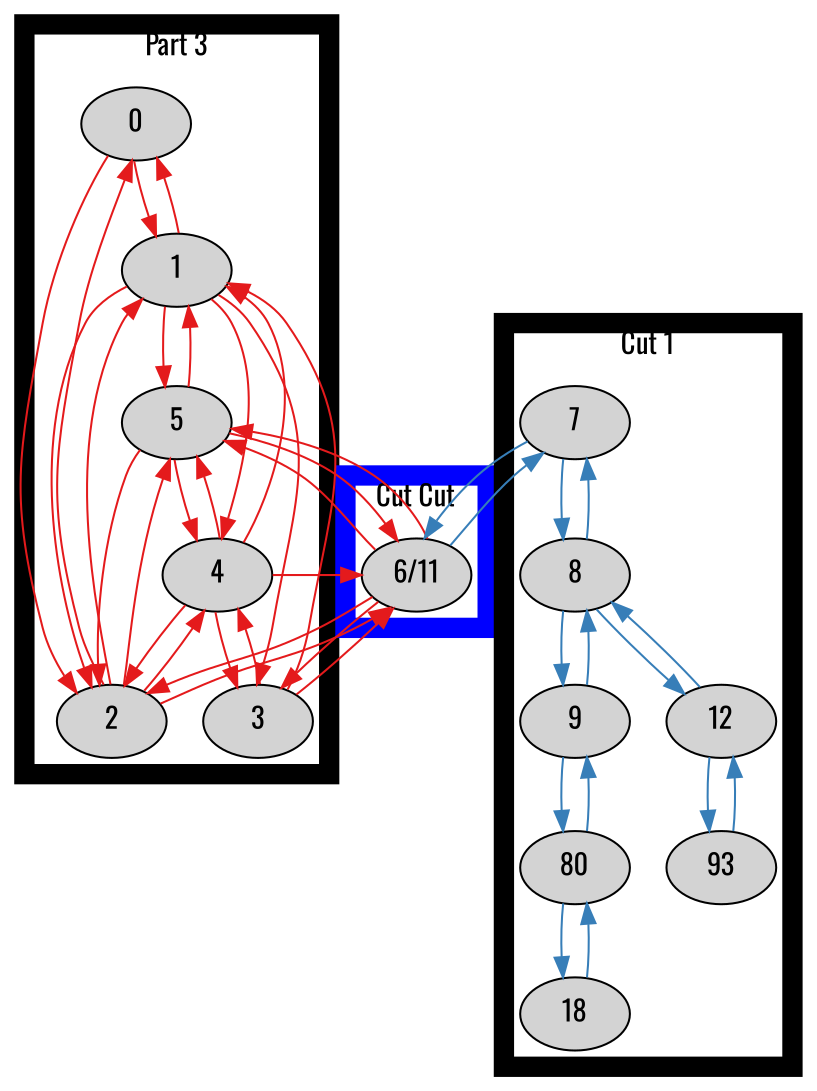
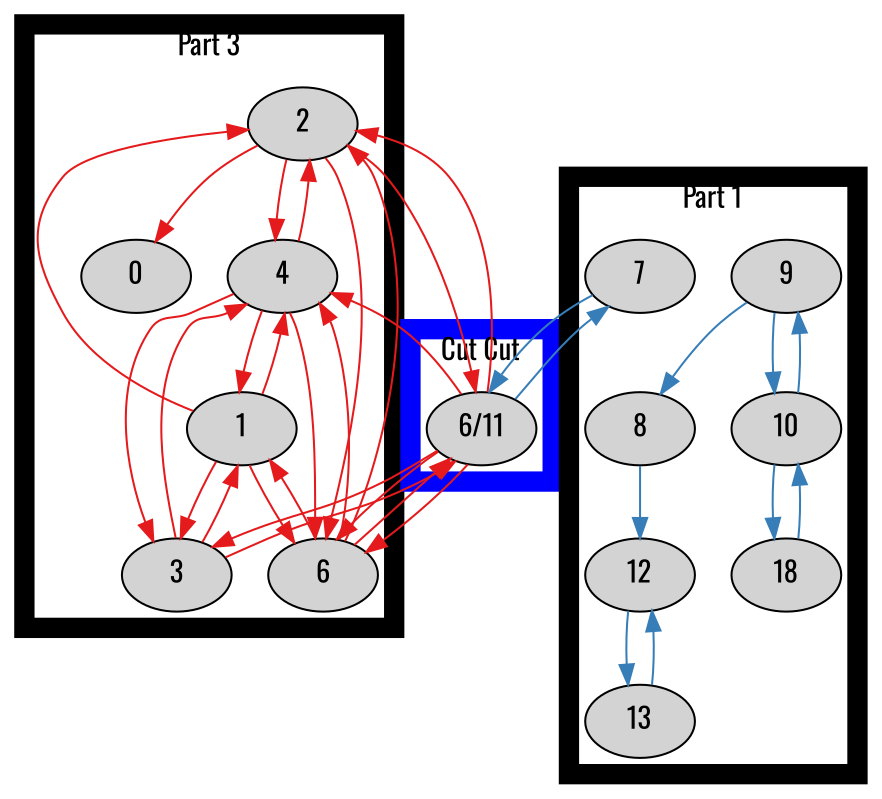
(141, 189) -> none
(172, 205) -> none
(39, 345) -> none
(648, 346) -> (713, 200)
(177, 423) -> (323, 575)
(561, 489) -> none
(88, 497) -> none
(589, 510) -> none
(305, 575) -> (424, 348)
(561, 638) -> none
(665, 651) -> none
(575, 868) -> (786, 429)
(721, 868) -> (640, 721)
